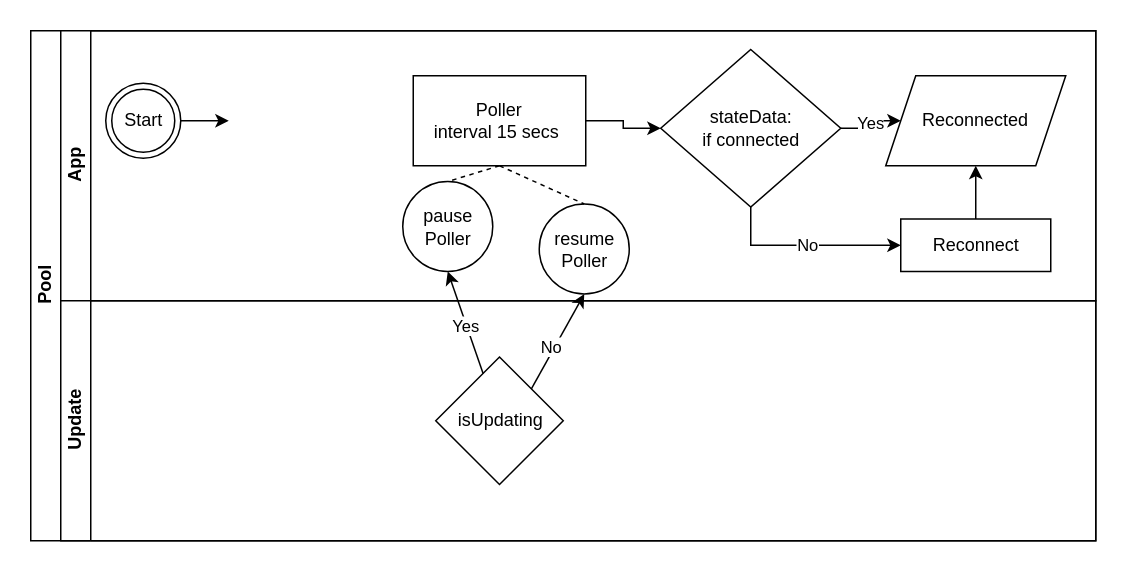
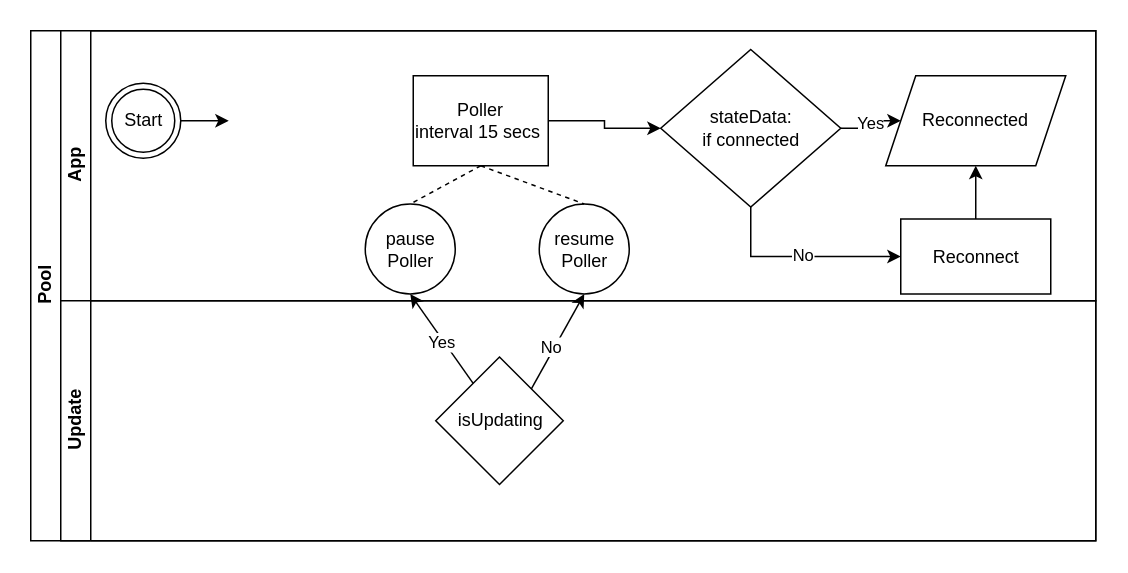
(500, 121) -> (481, 121)
(448, 227) -> (410, 249)
(976, 245) -> (976, 257)
